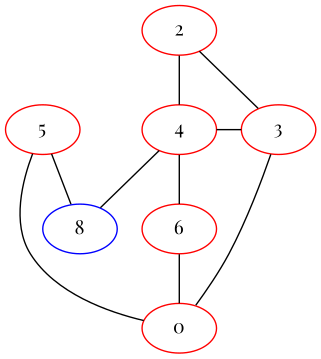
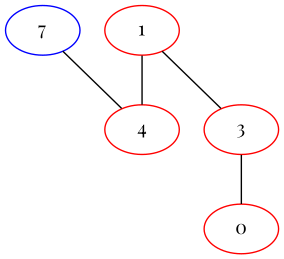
(179, 30) -> (142, 30)
(43, 130) -> none
(229, 130) -> none
(80, 229) -> (43, 30)
(179, 229) -> none
